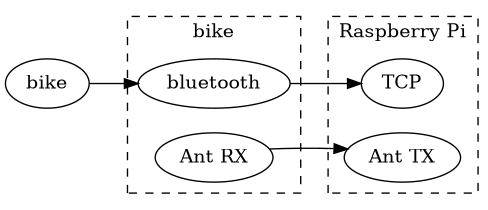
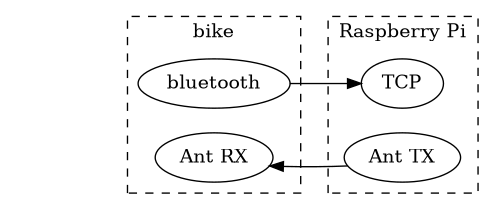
(47, 84) -> none
(310, 148) -> (316, 167)
